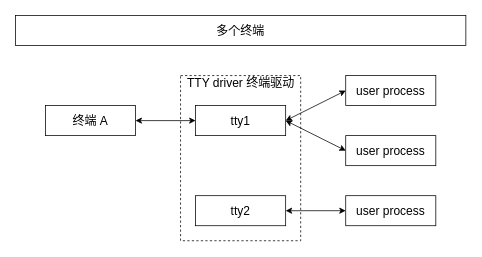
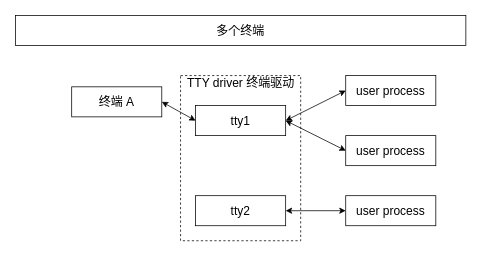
(90, 120) -> (117, 102)
